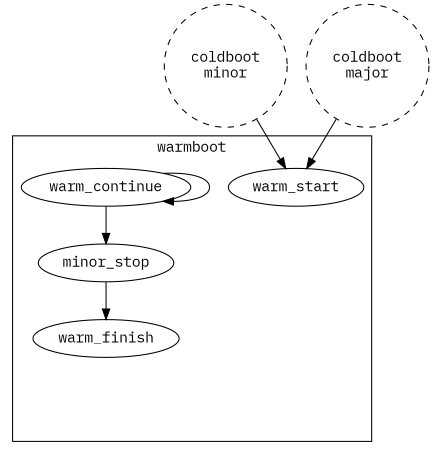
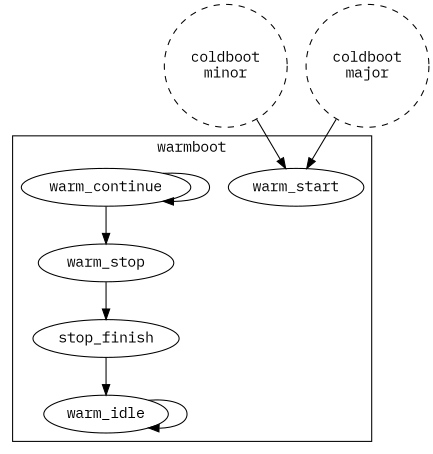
(106, 263) -> (106, 263)
(106, 338) -> (106, 338)
none -> (106, 414)
